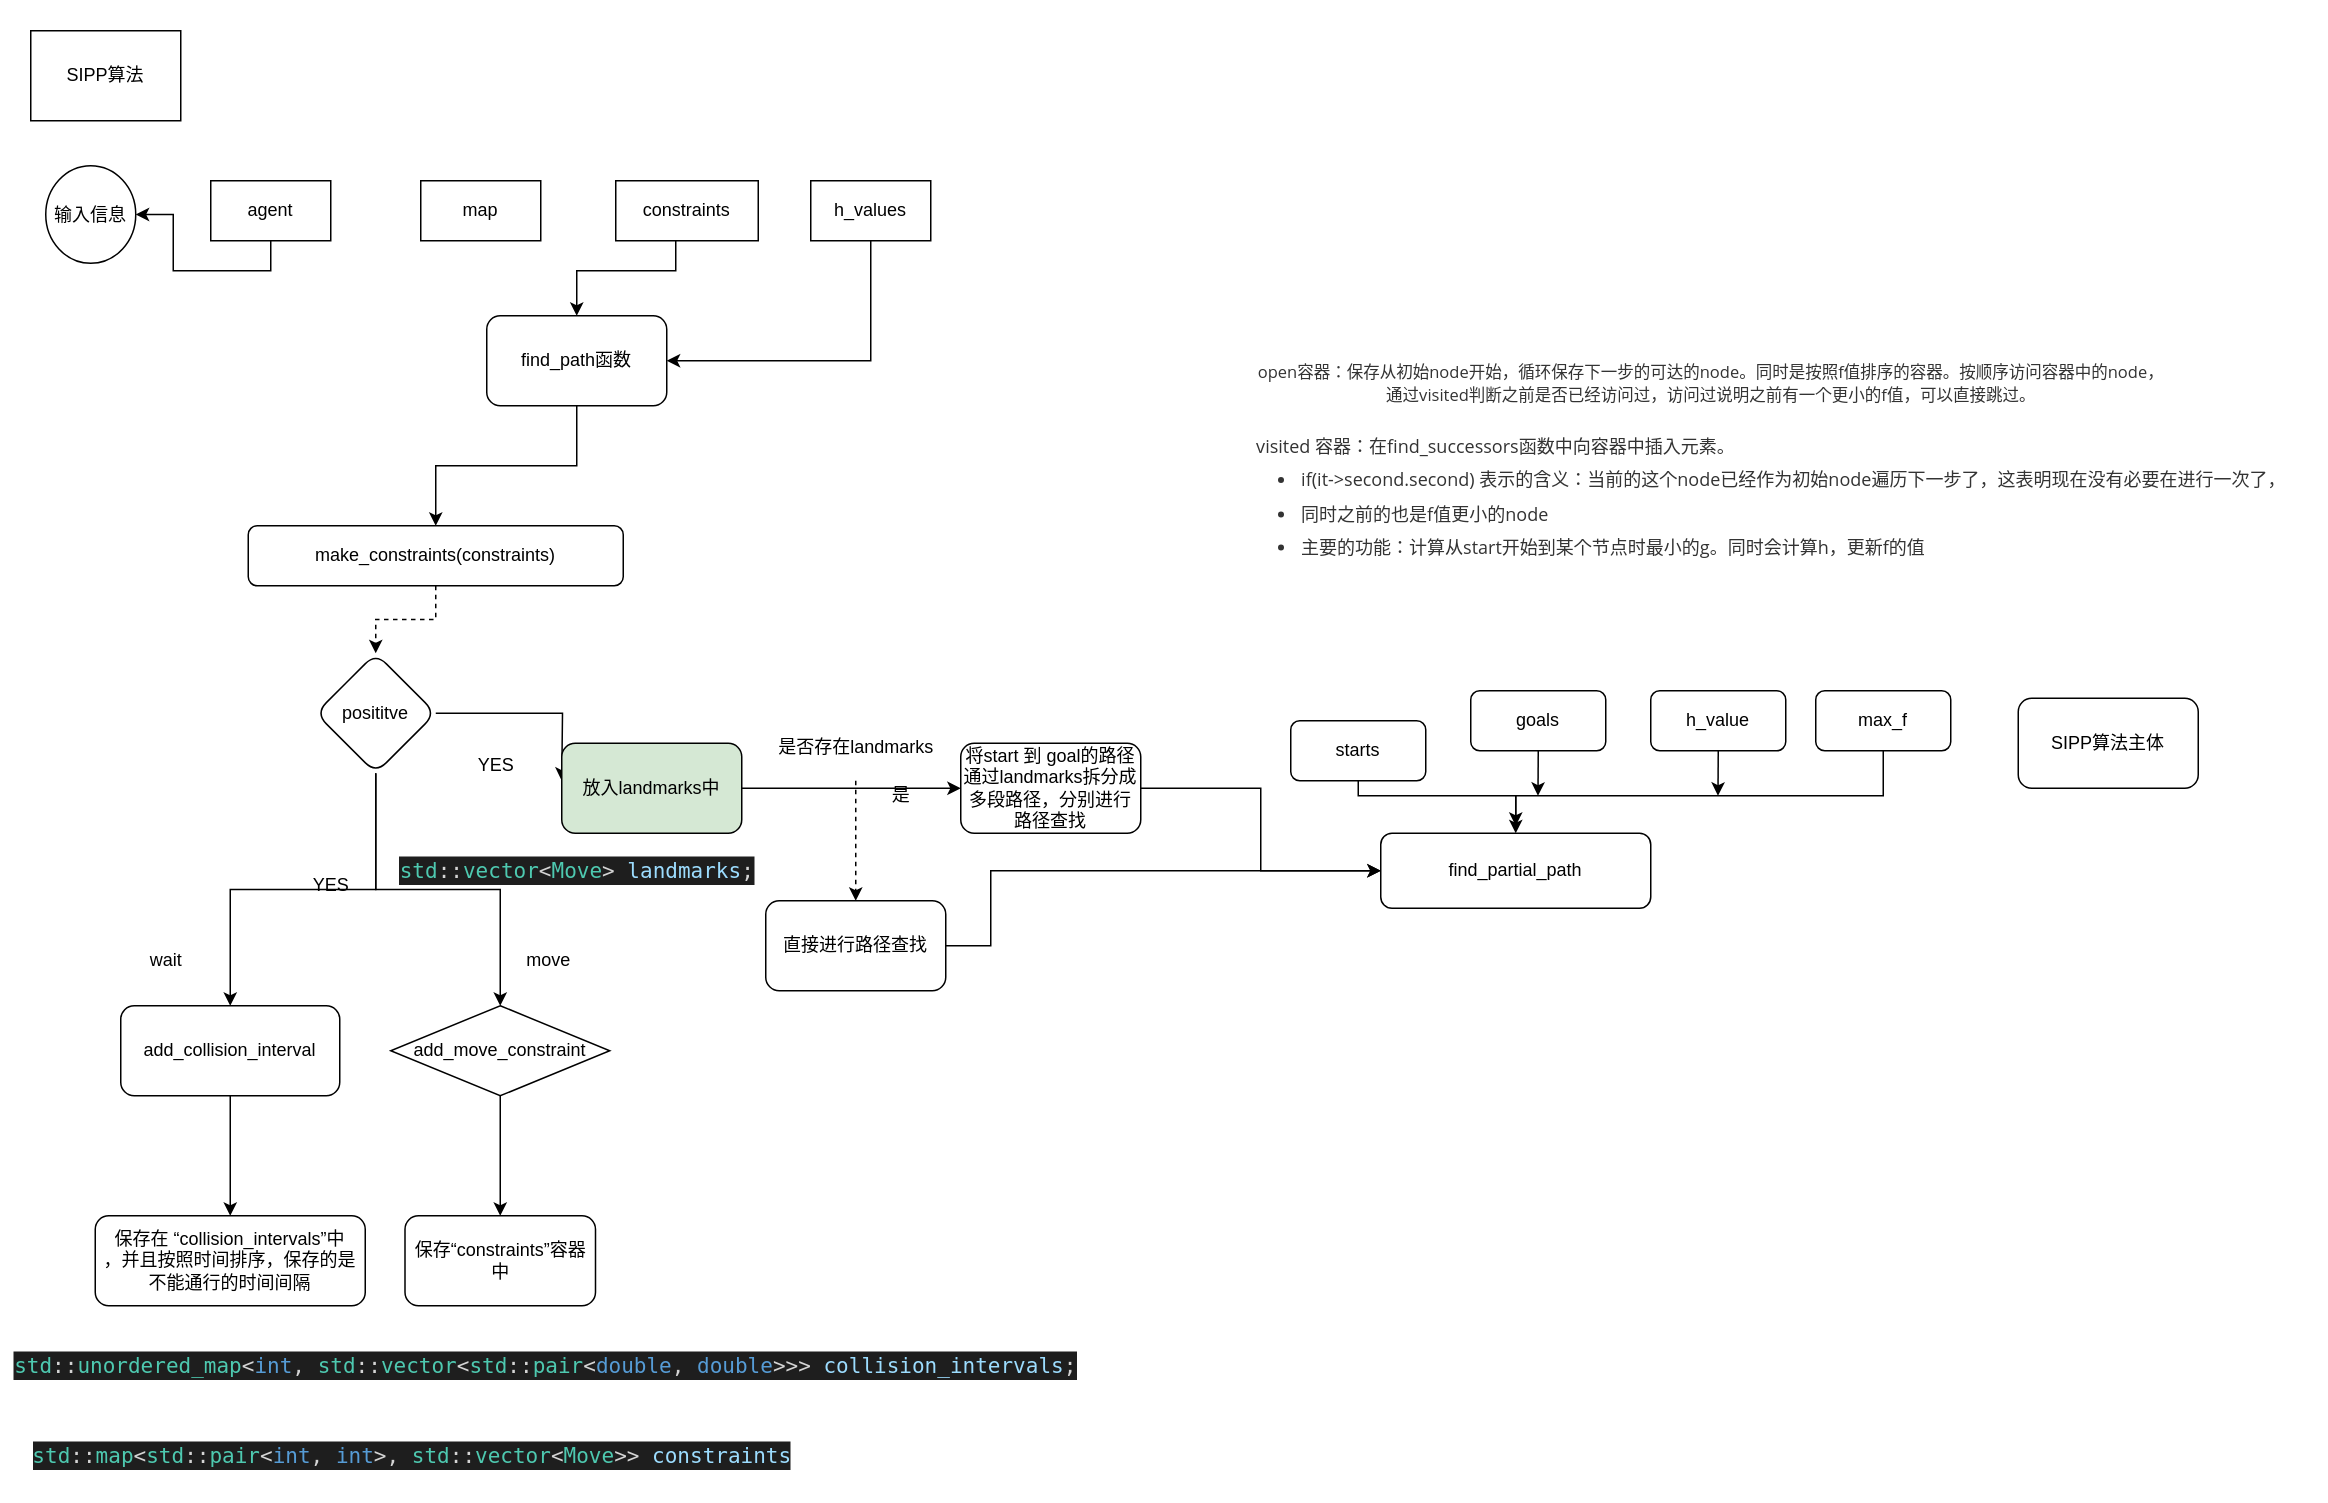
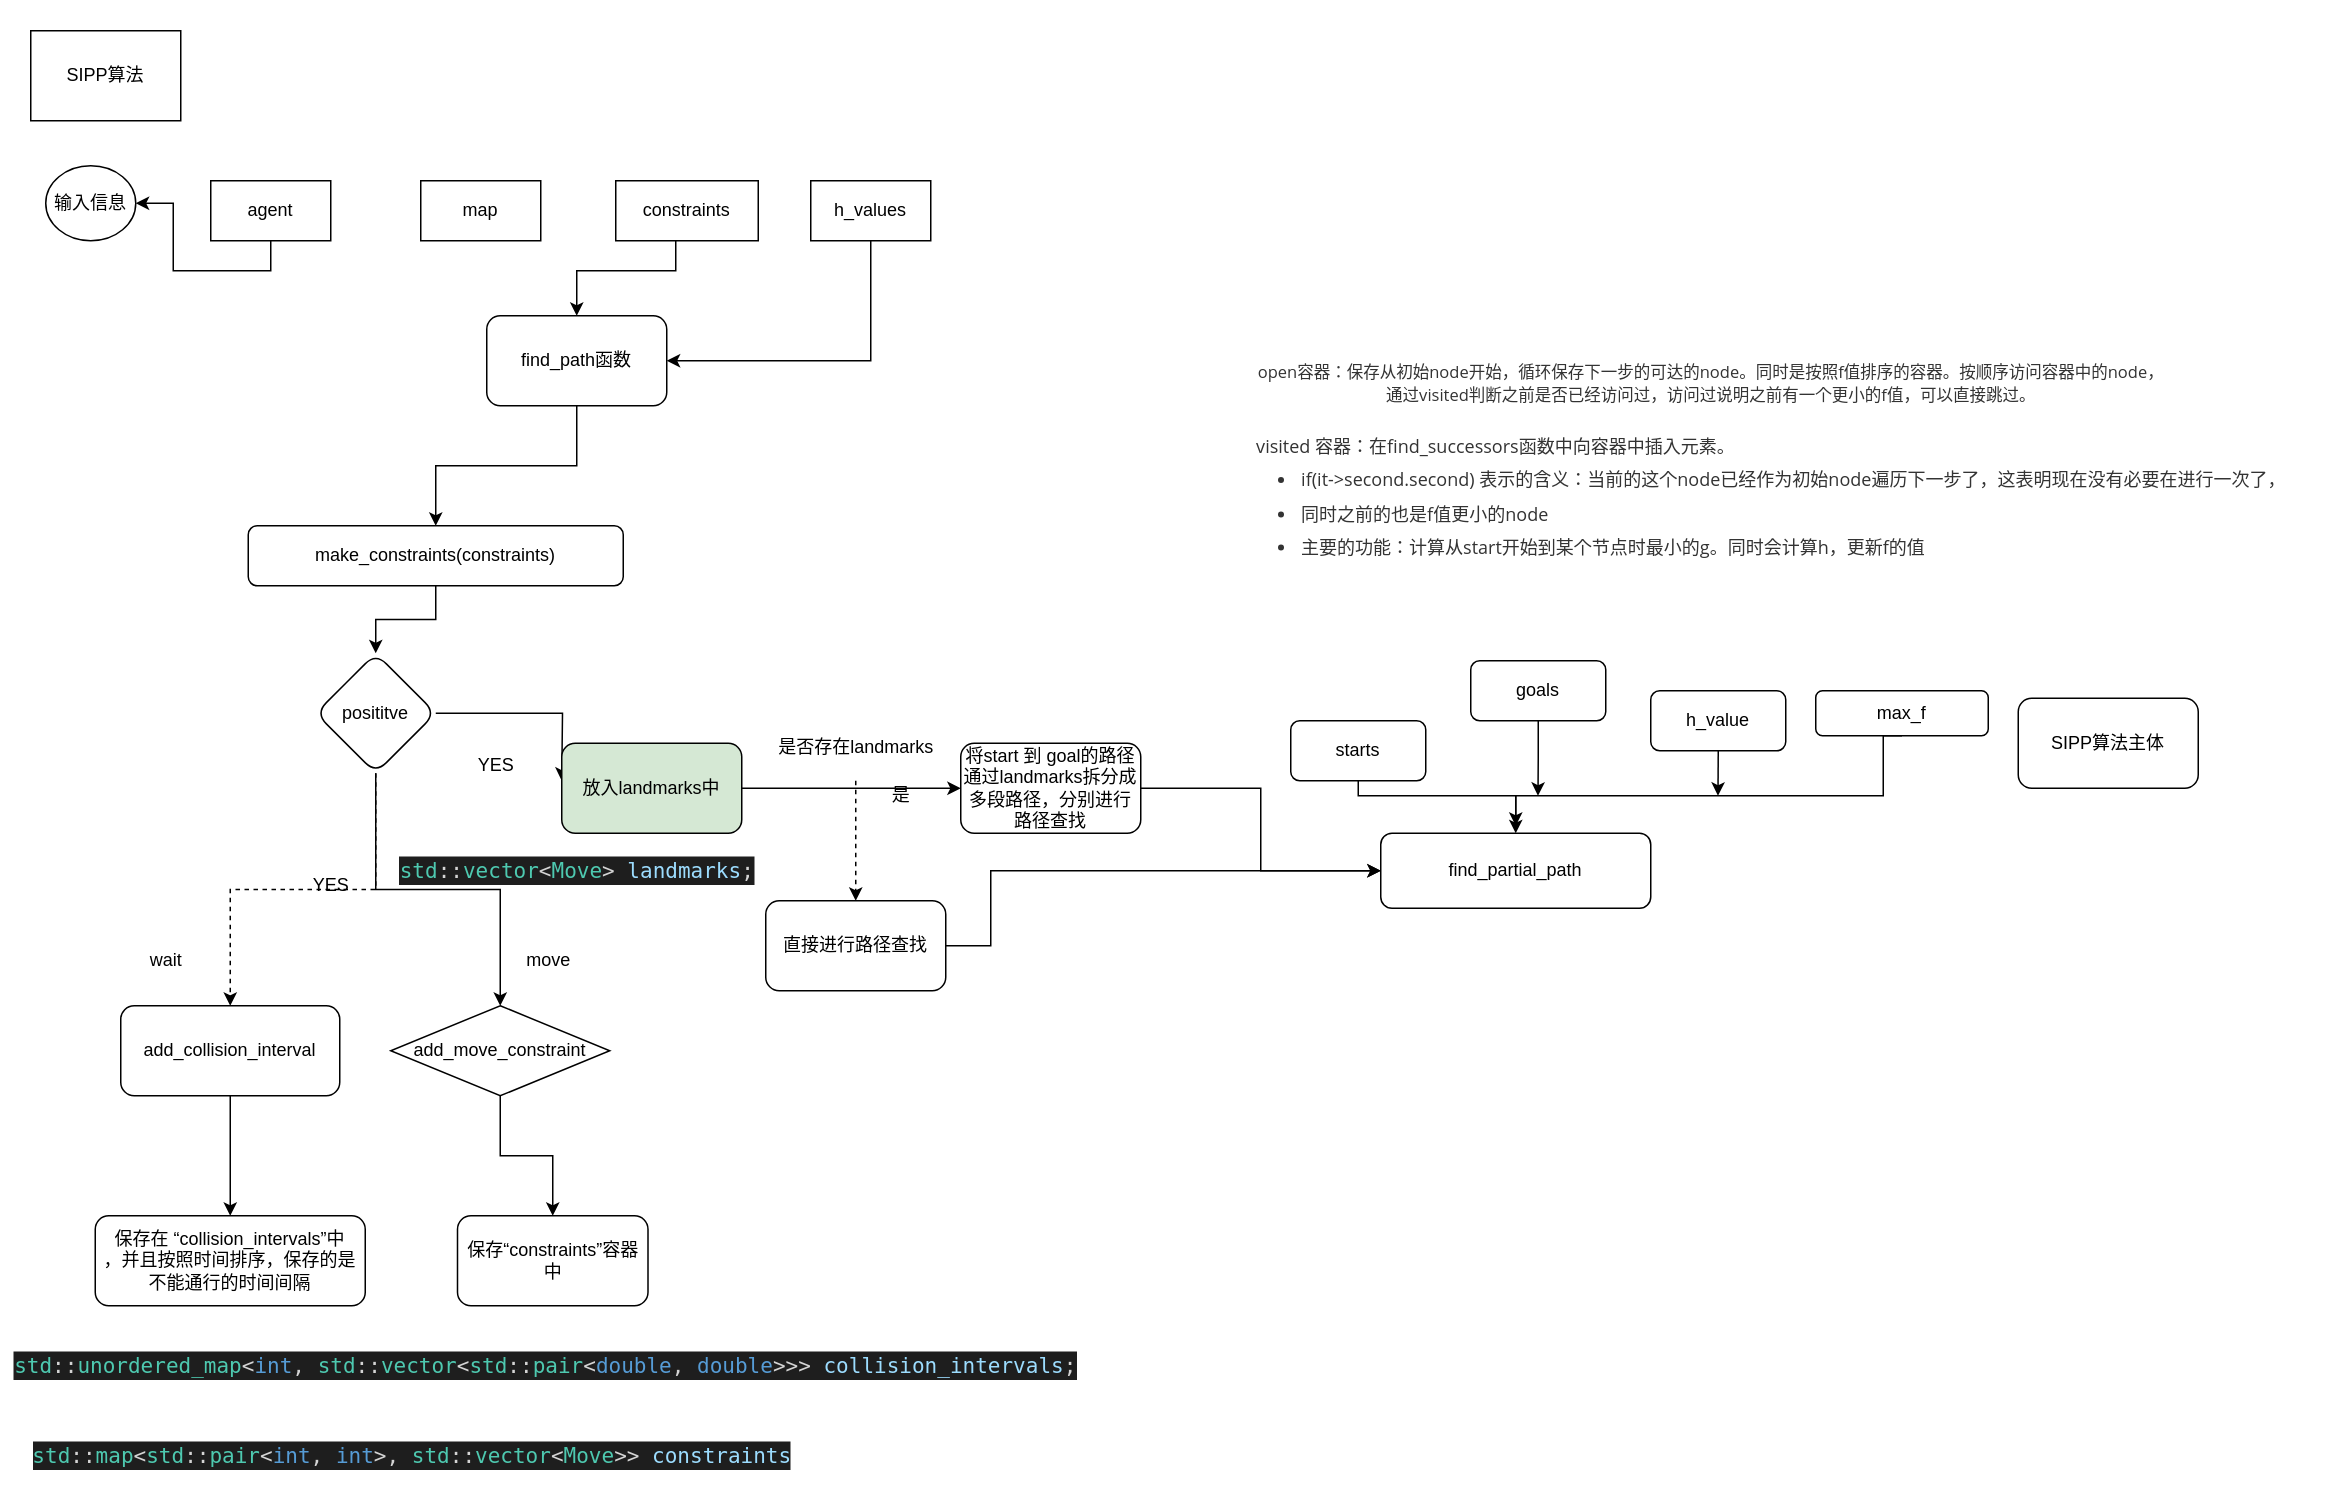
(91, 215) -> (91, 203)
(410, 620) -> (410, 620)
(1538, 721) -> (1538, 691)
(1883, 721) -> (1902, 713)
(247, 890) -> (247, 890)
(500, 1261) -> (553, 1261)
